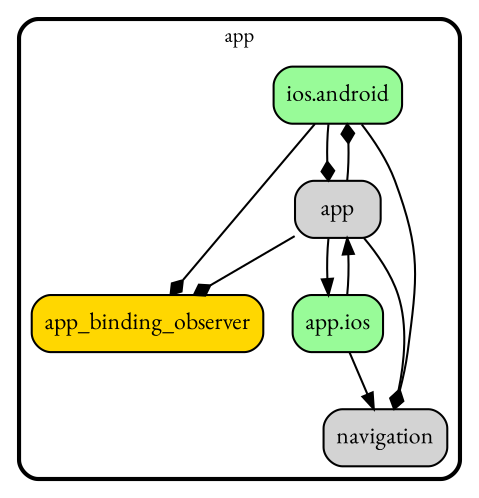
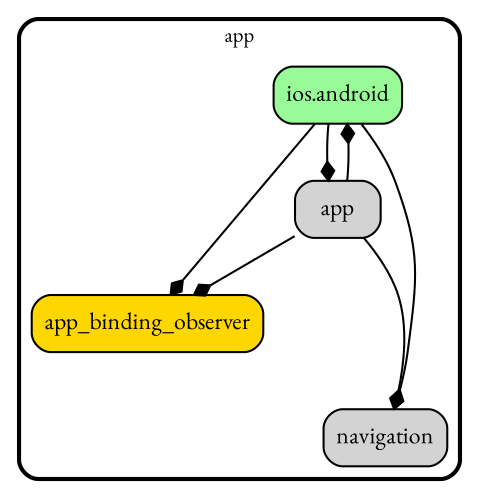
(338, 324) -> none
